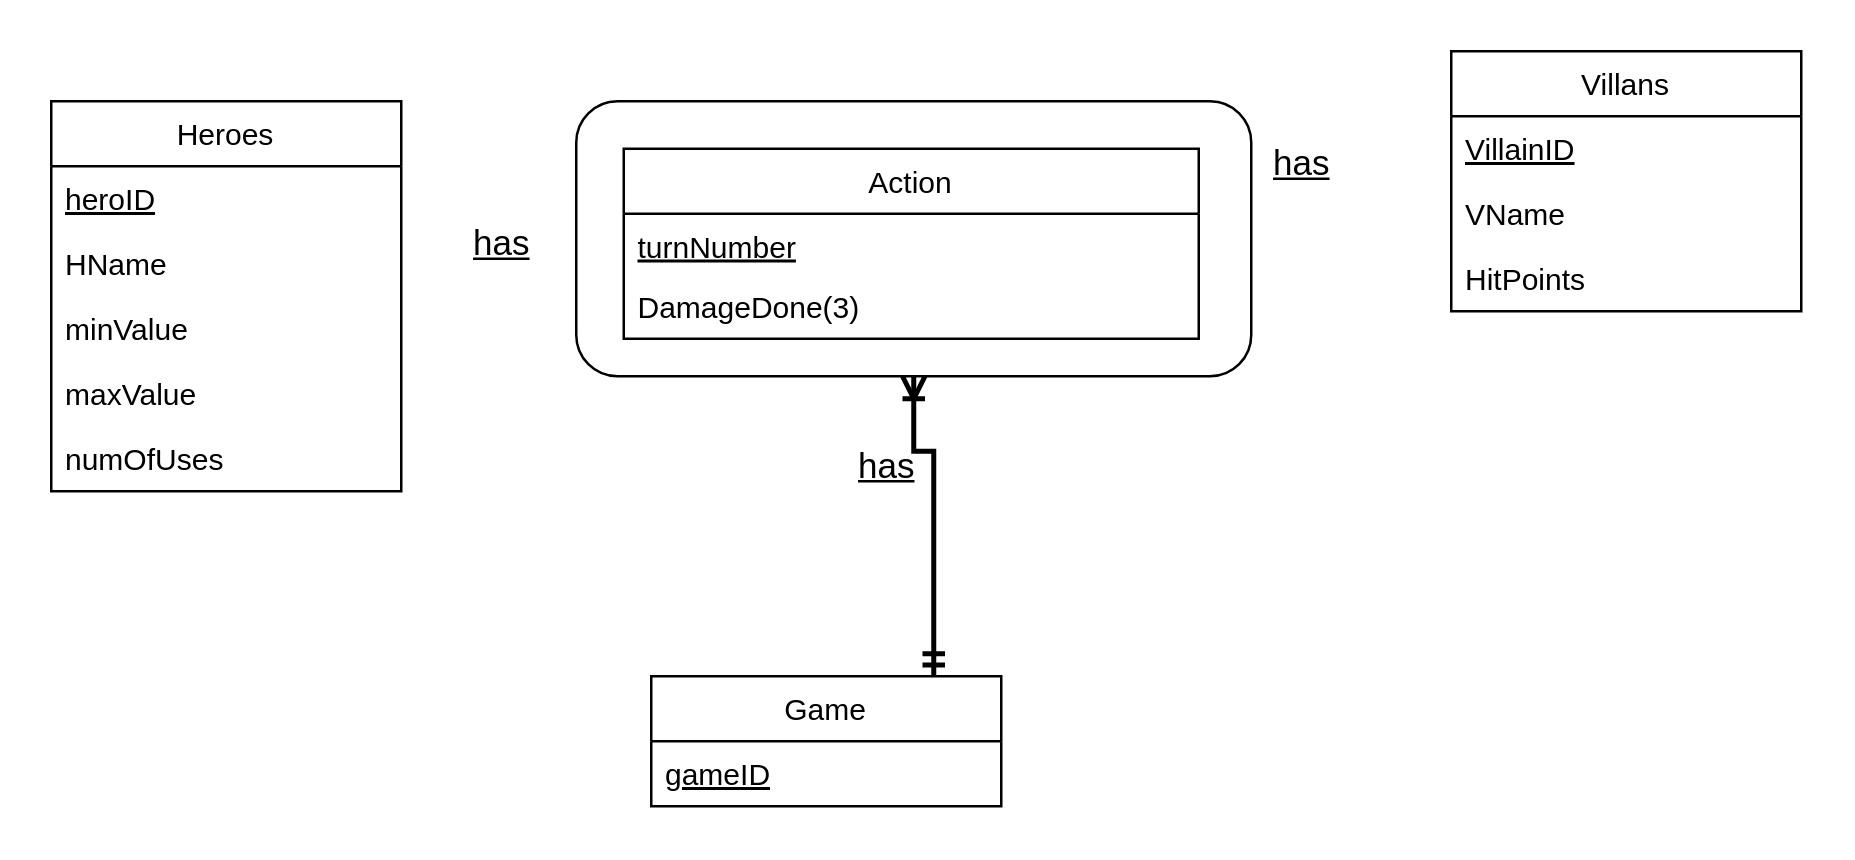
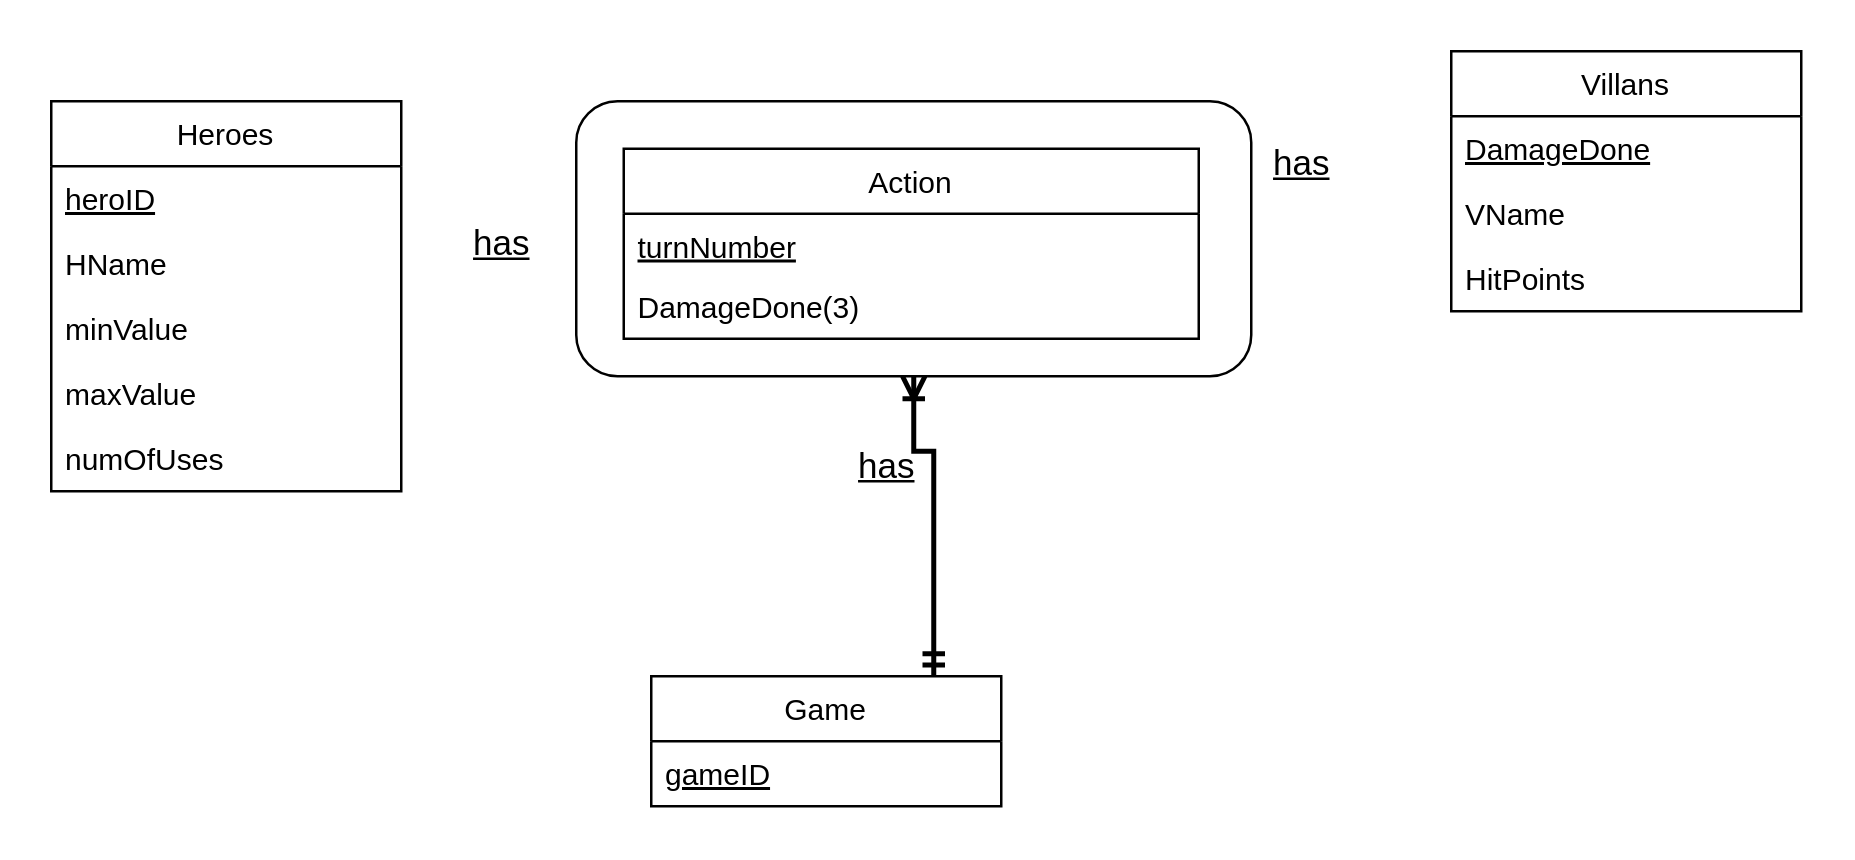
(1525, 150) -> (1549, 150)
